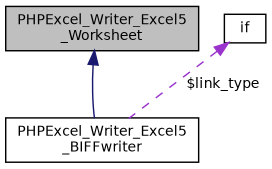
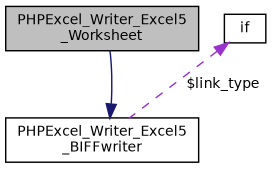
(93, 92) -> (112, 77)
